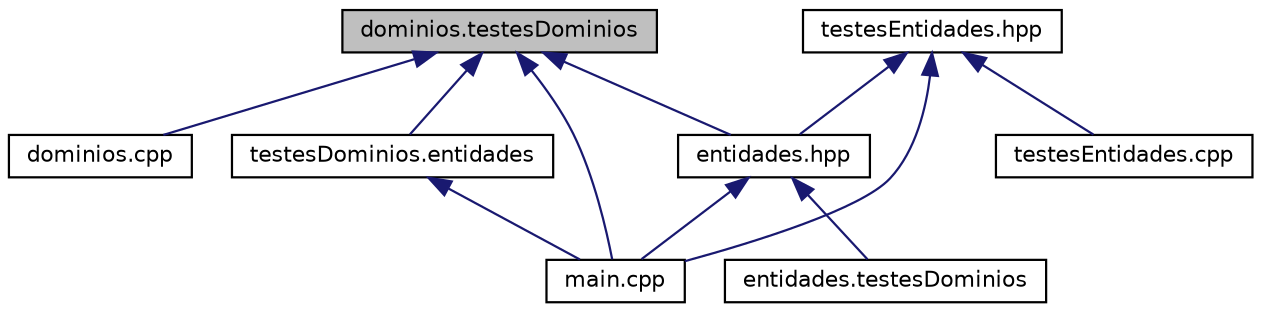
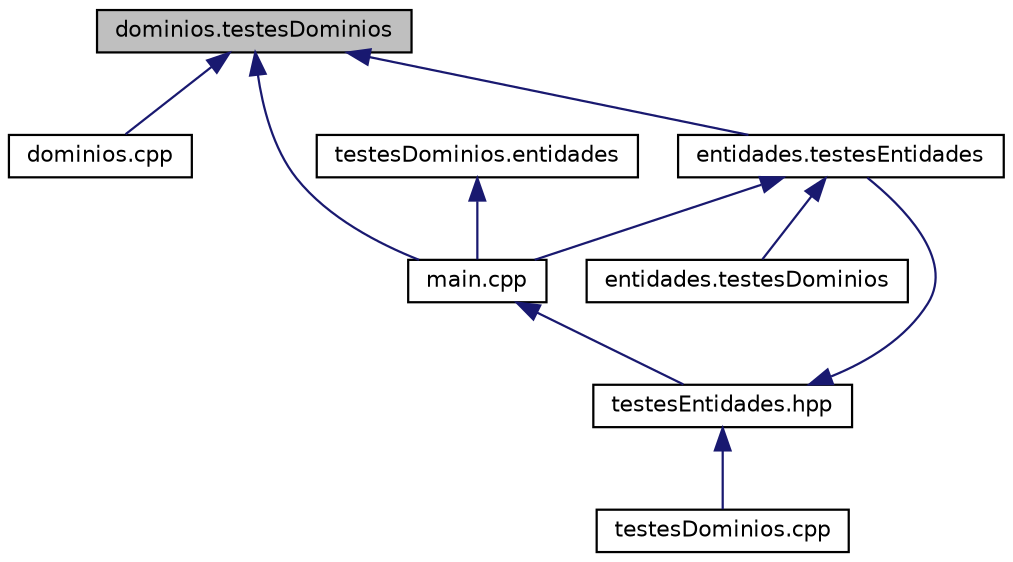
(438, 102) -> none
(774, 156) -> (841, 156)
(1124, 156) -> (723, 531)
(843, 207) -> (610, 349)
